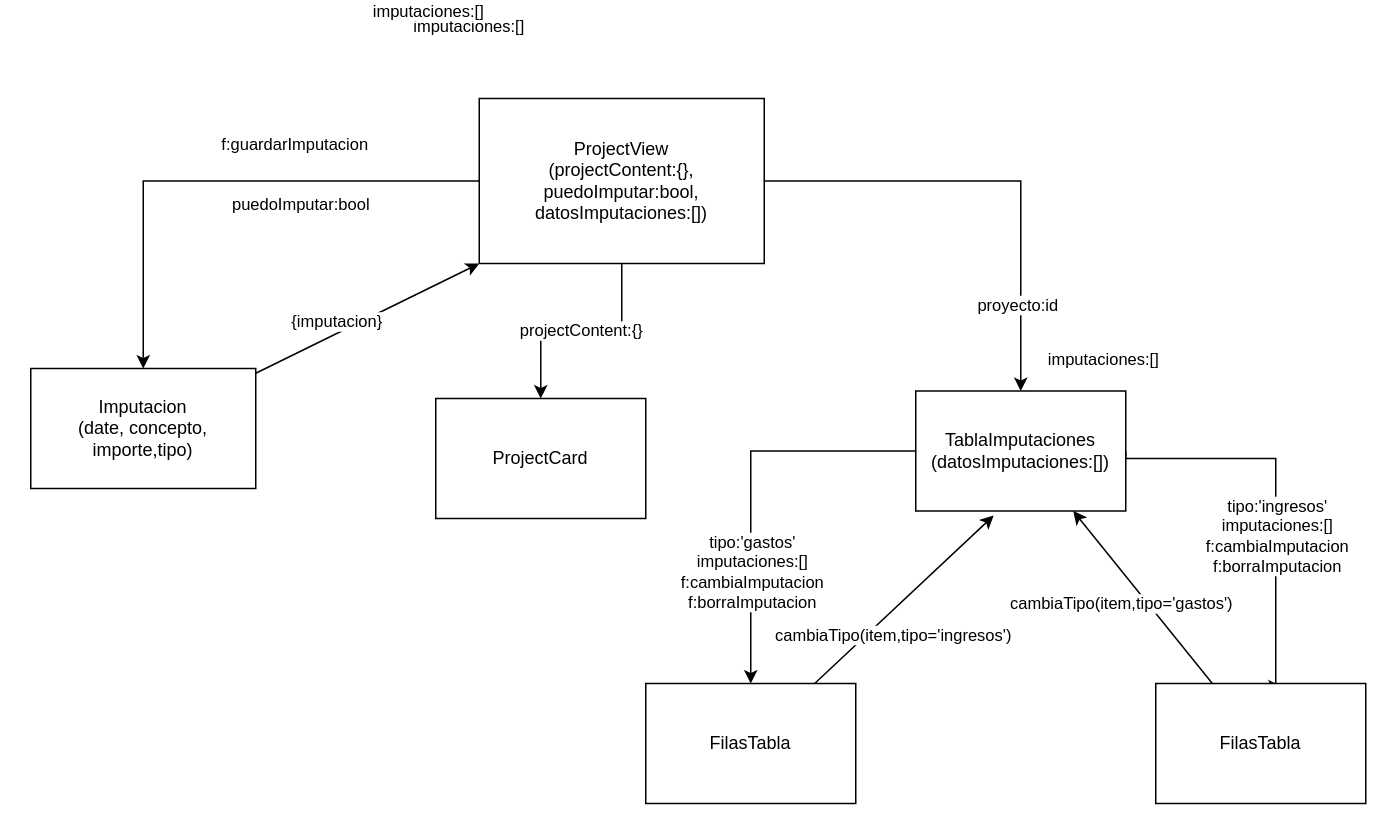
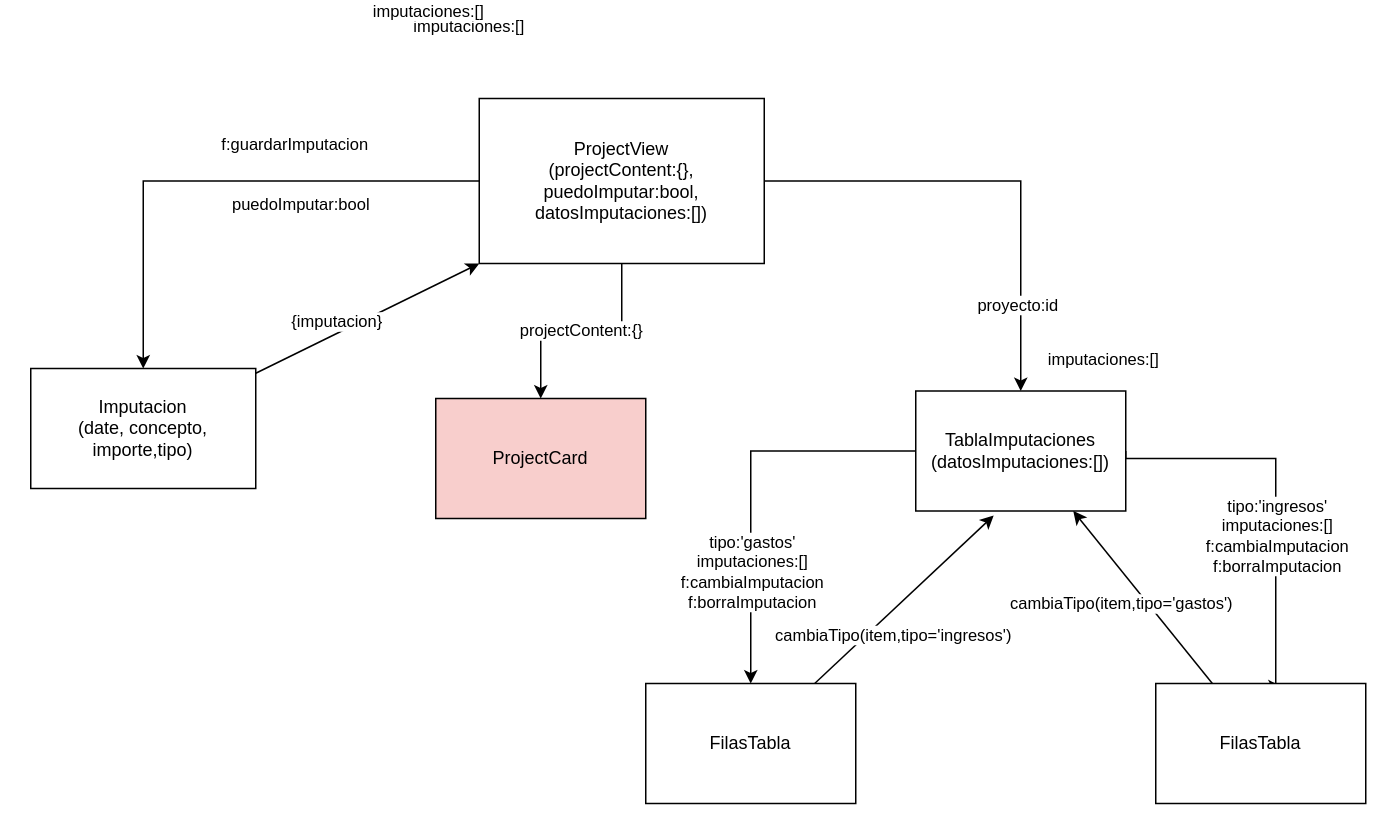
(541, 458) -> (541, 458)
